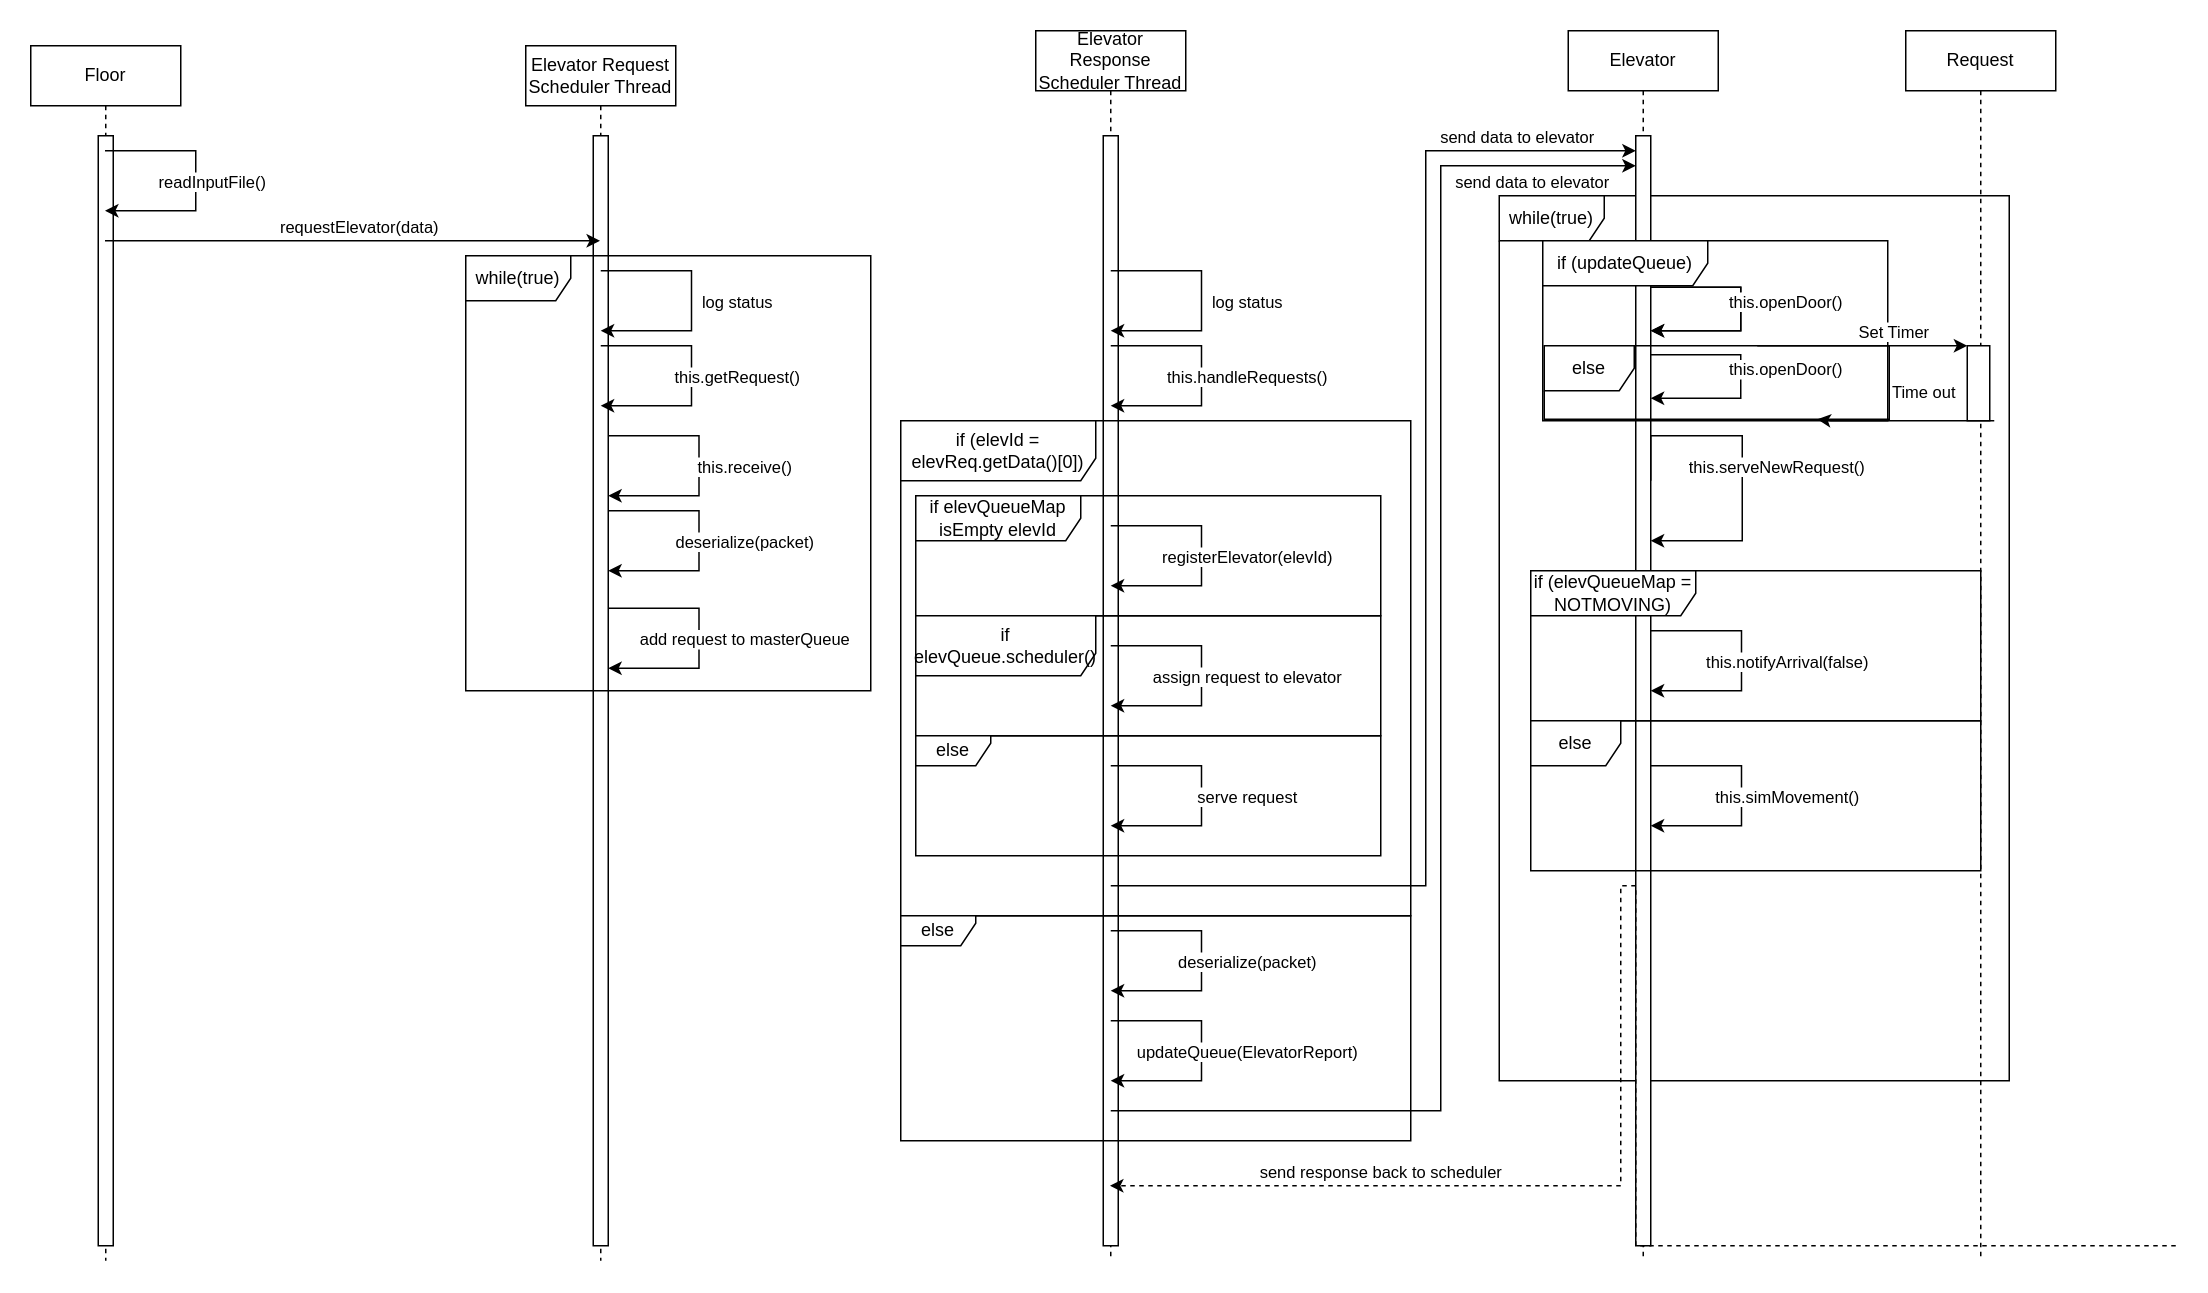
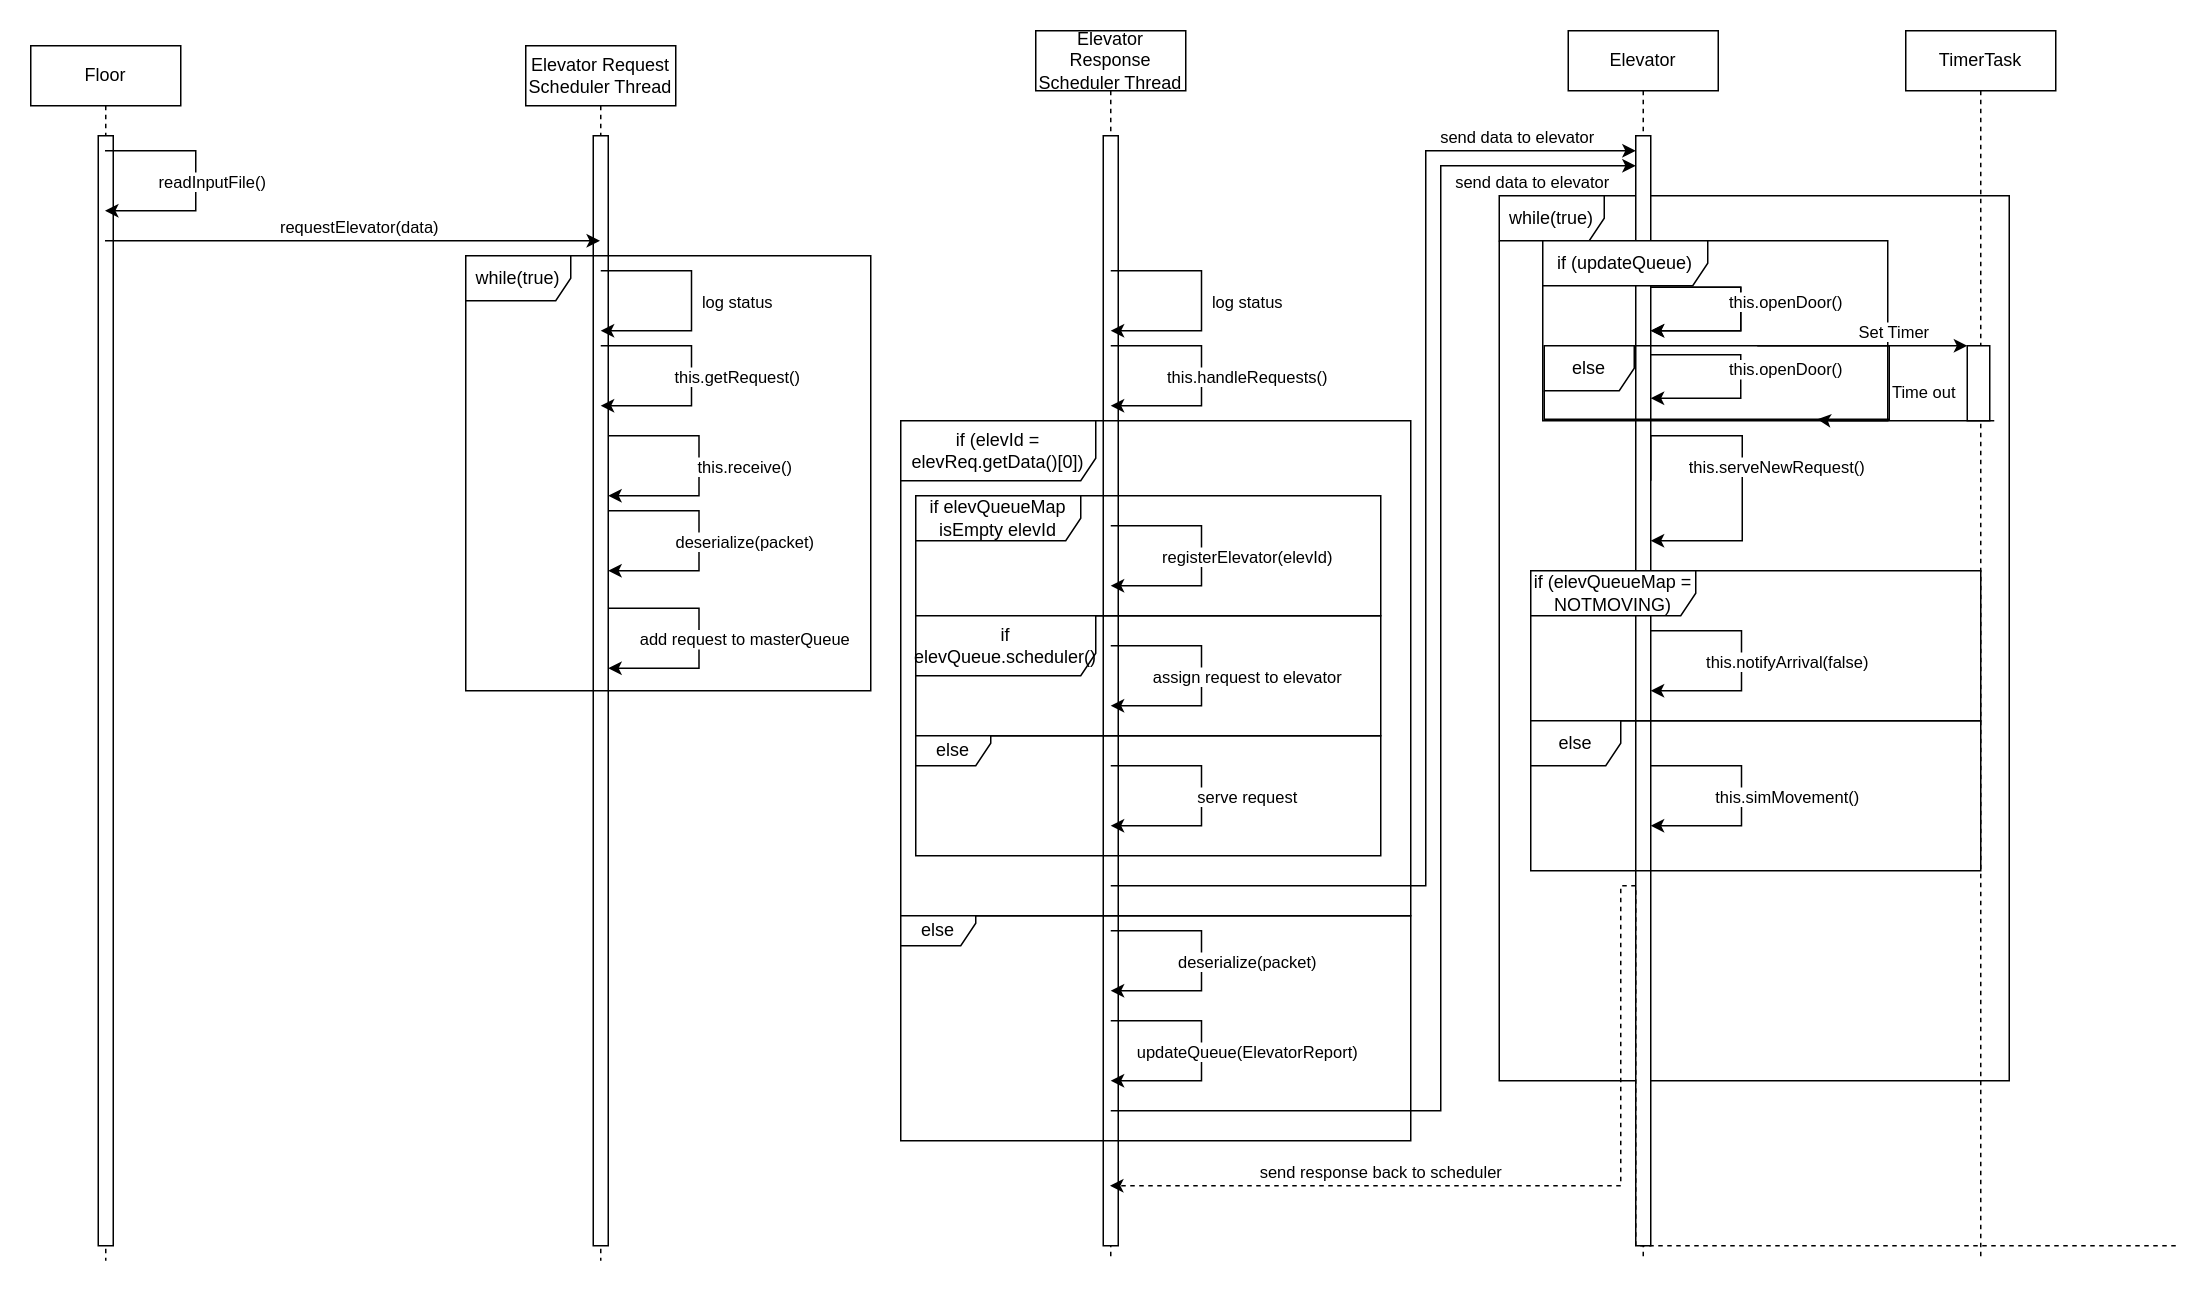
(1981, 61) -> (1981, 61)
